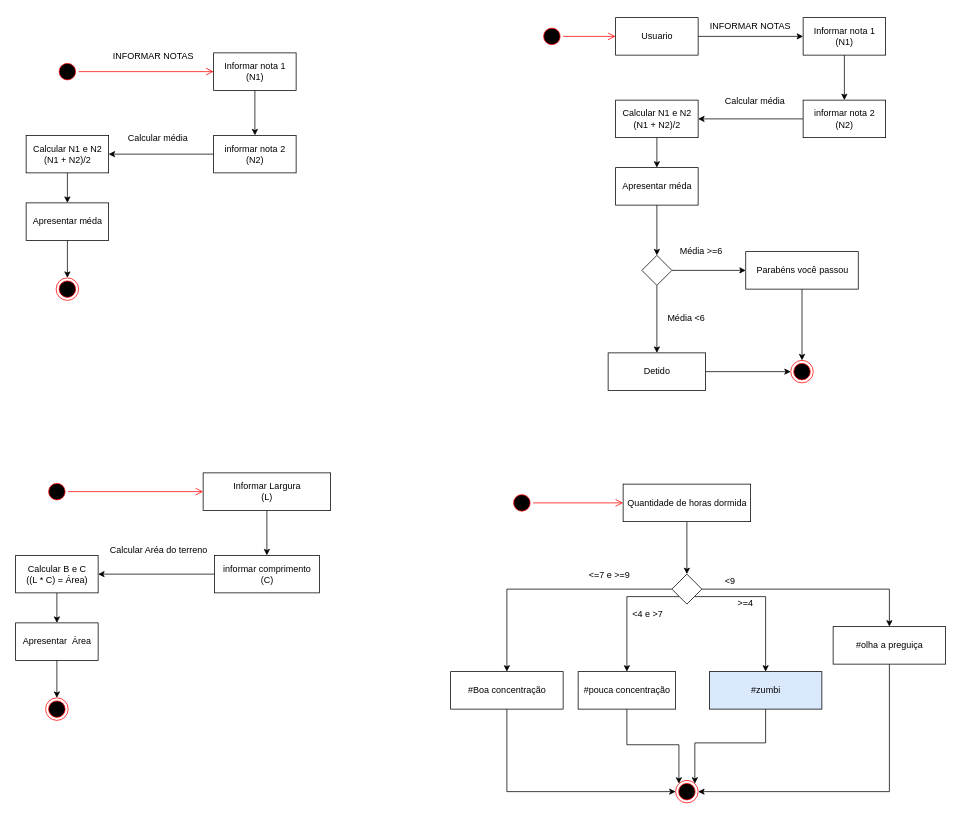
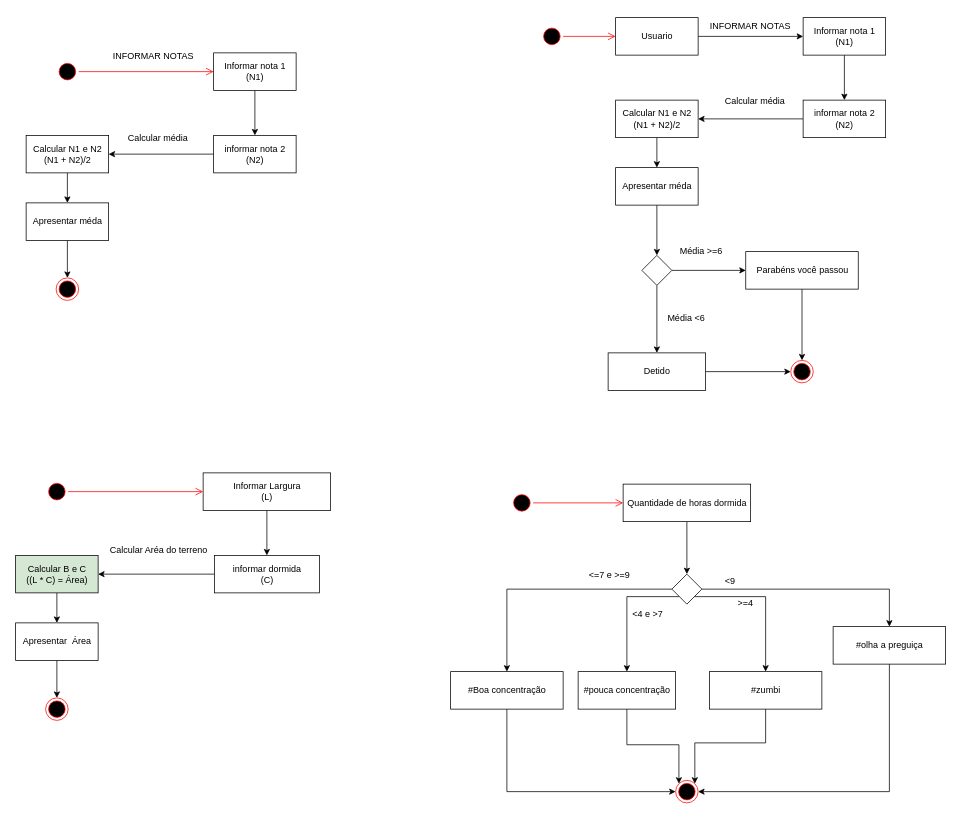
(57, 574) -> (57, 574)
(267, 574) -> (267, 574)
(765, 690) -> (765, 690)
